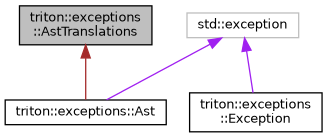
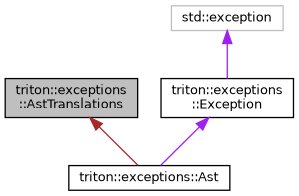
(158, 72) -> (180, 146)
